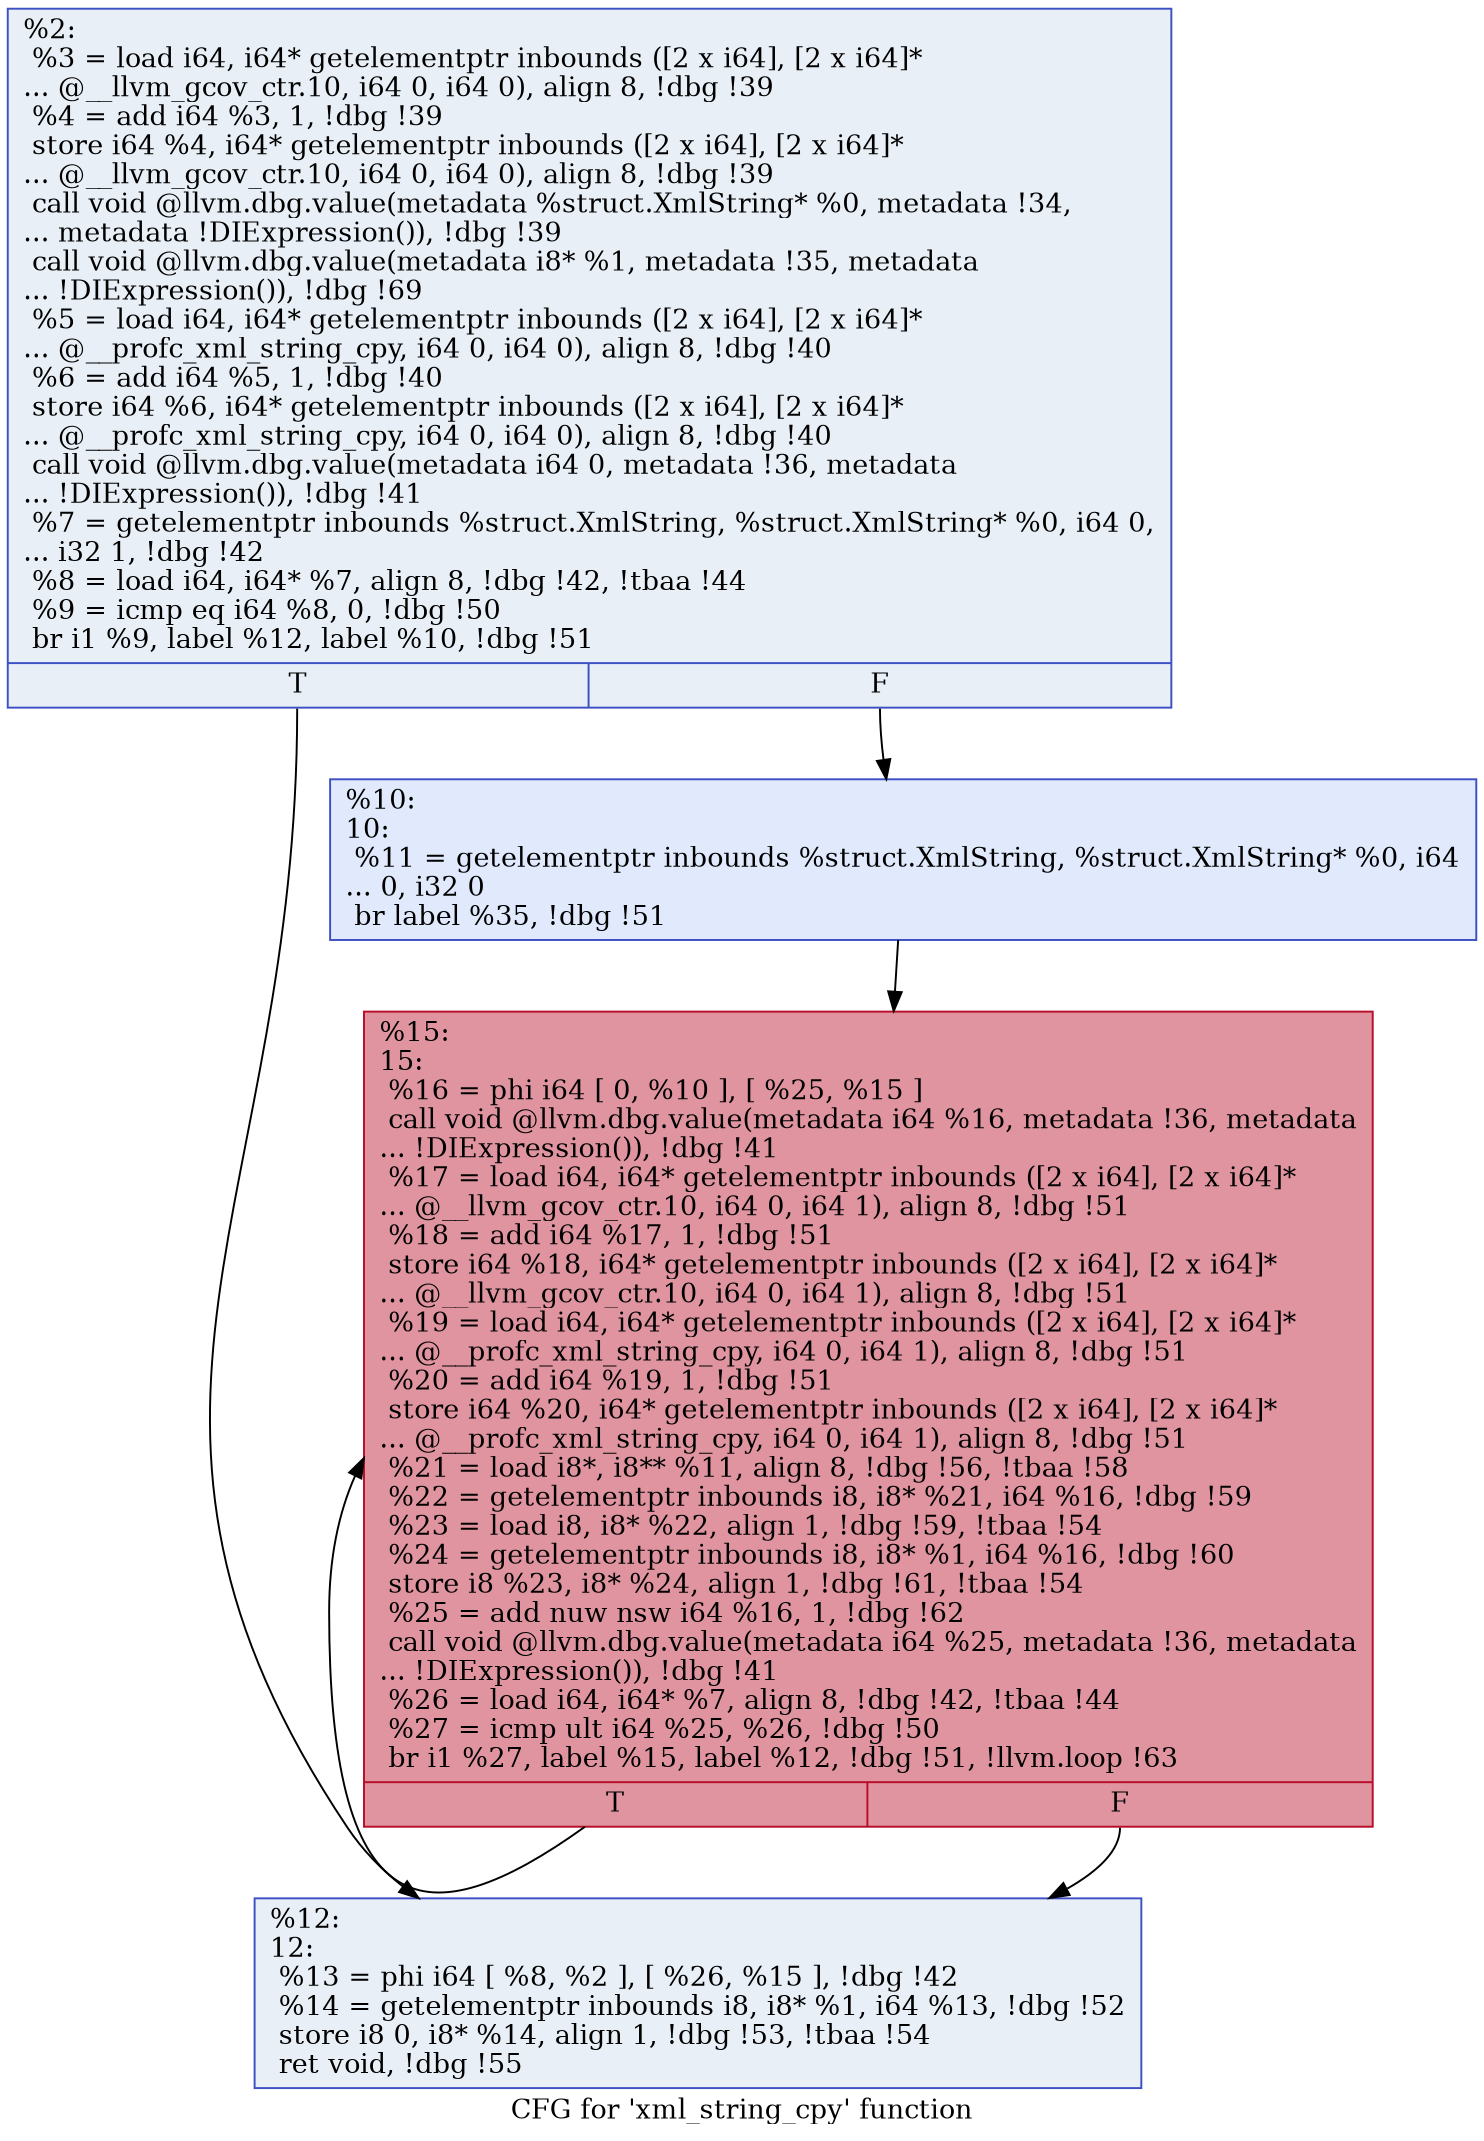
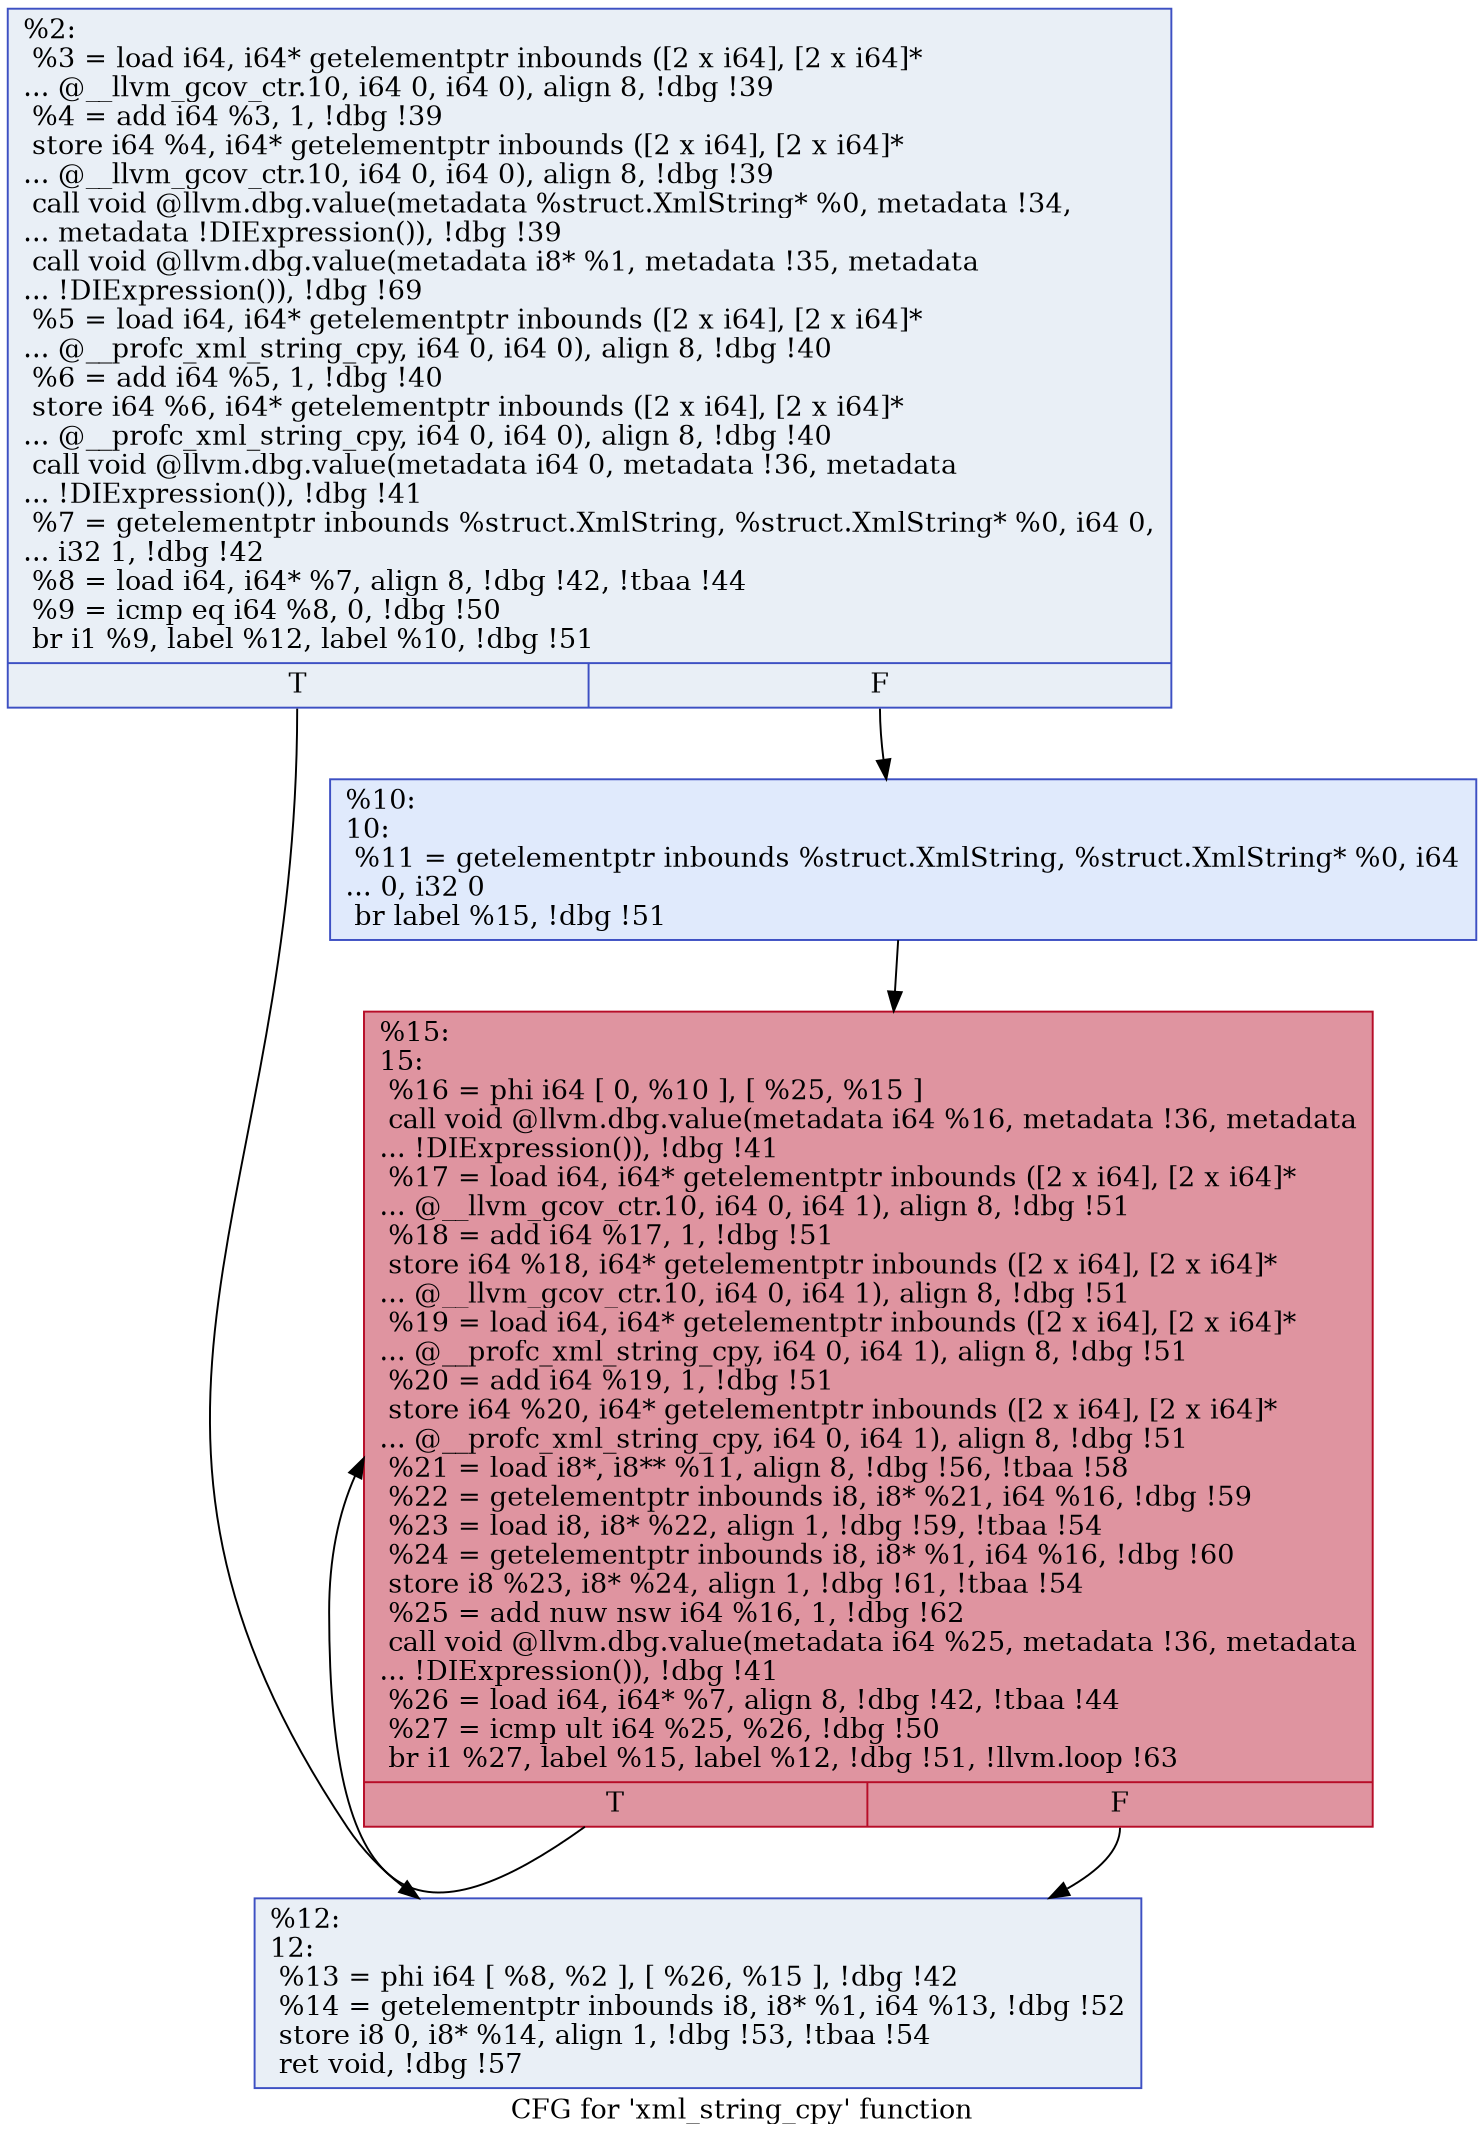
(506, 917) -> (506, 917)
(397, 2065) -> (397, 2065)
